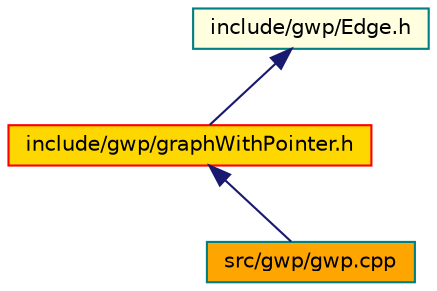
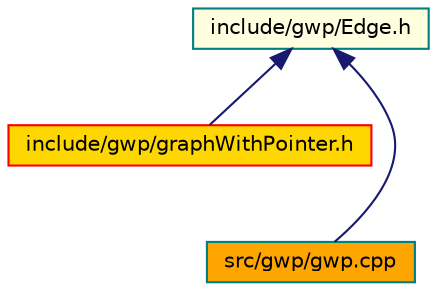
(258, 211) -> (394, 156)
